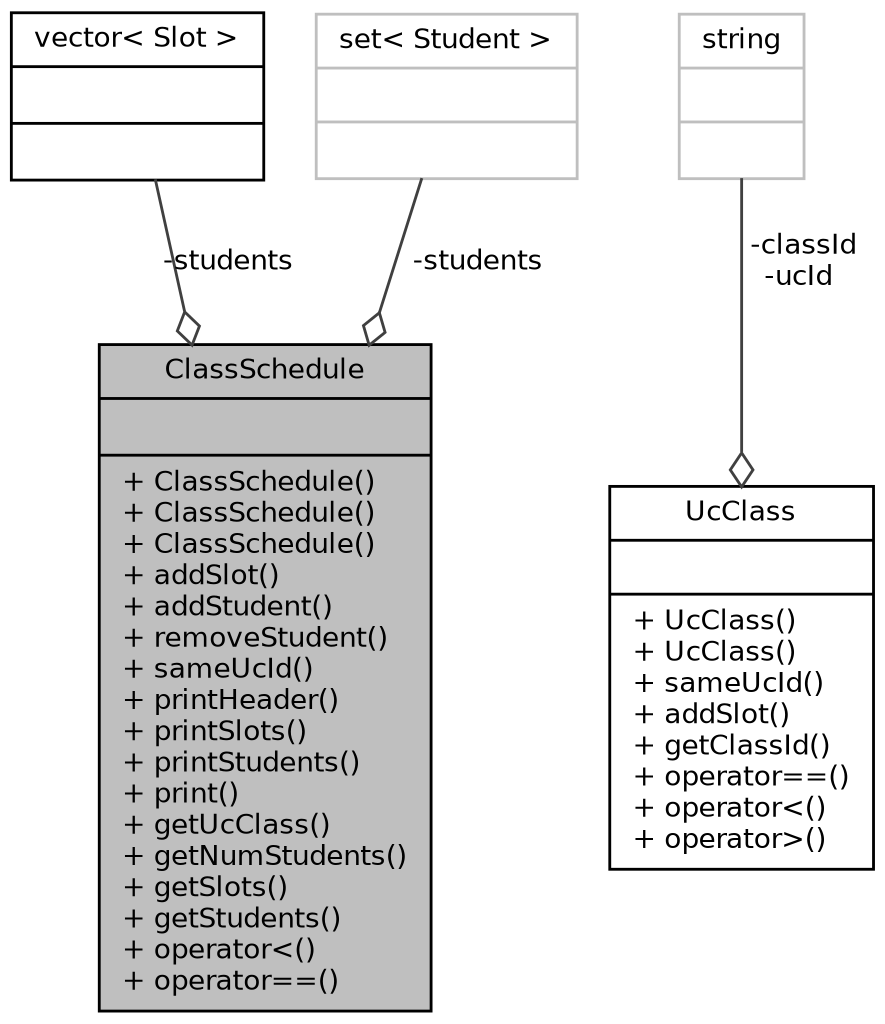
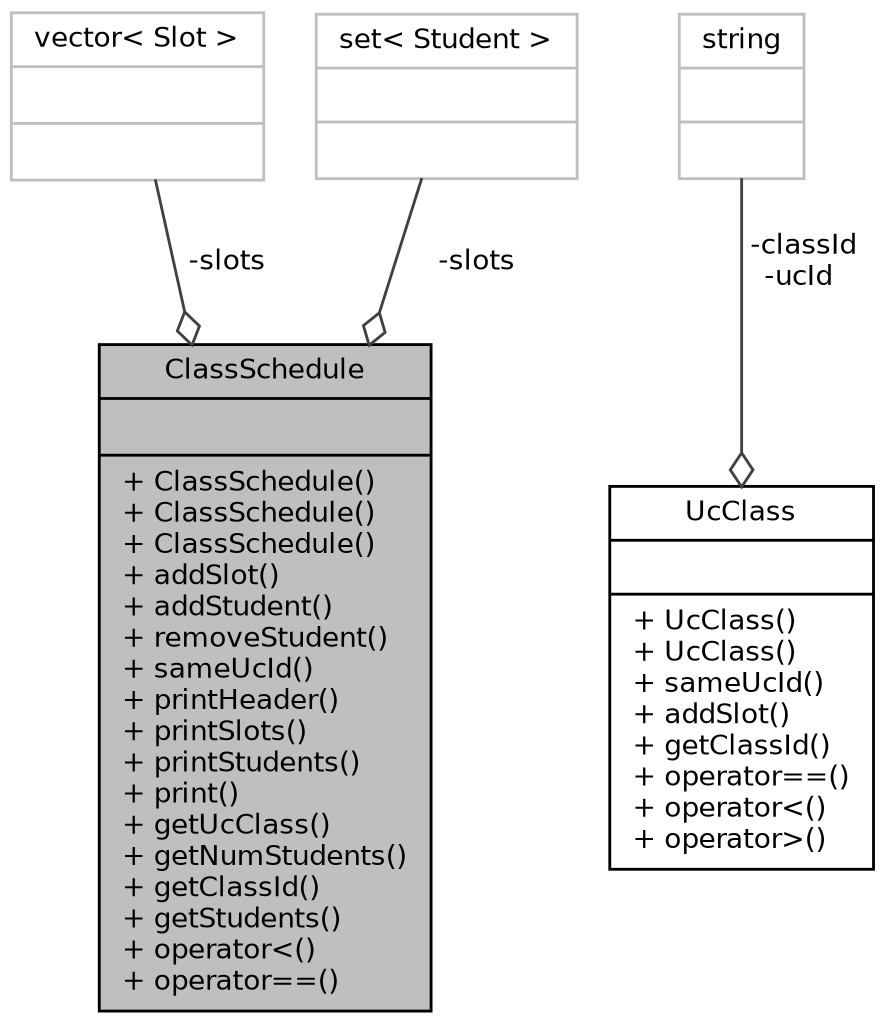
(138, 96) -> (138, 96)
(224, 262) -> (224, 262)
(474, 262) -> (474, 262)
(206, 888) -> (221, 888)
